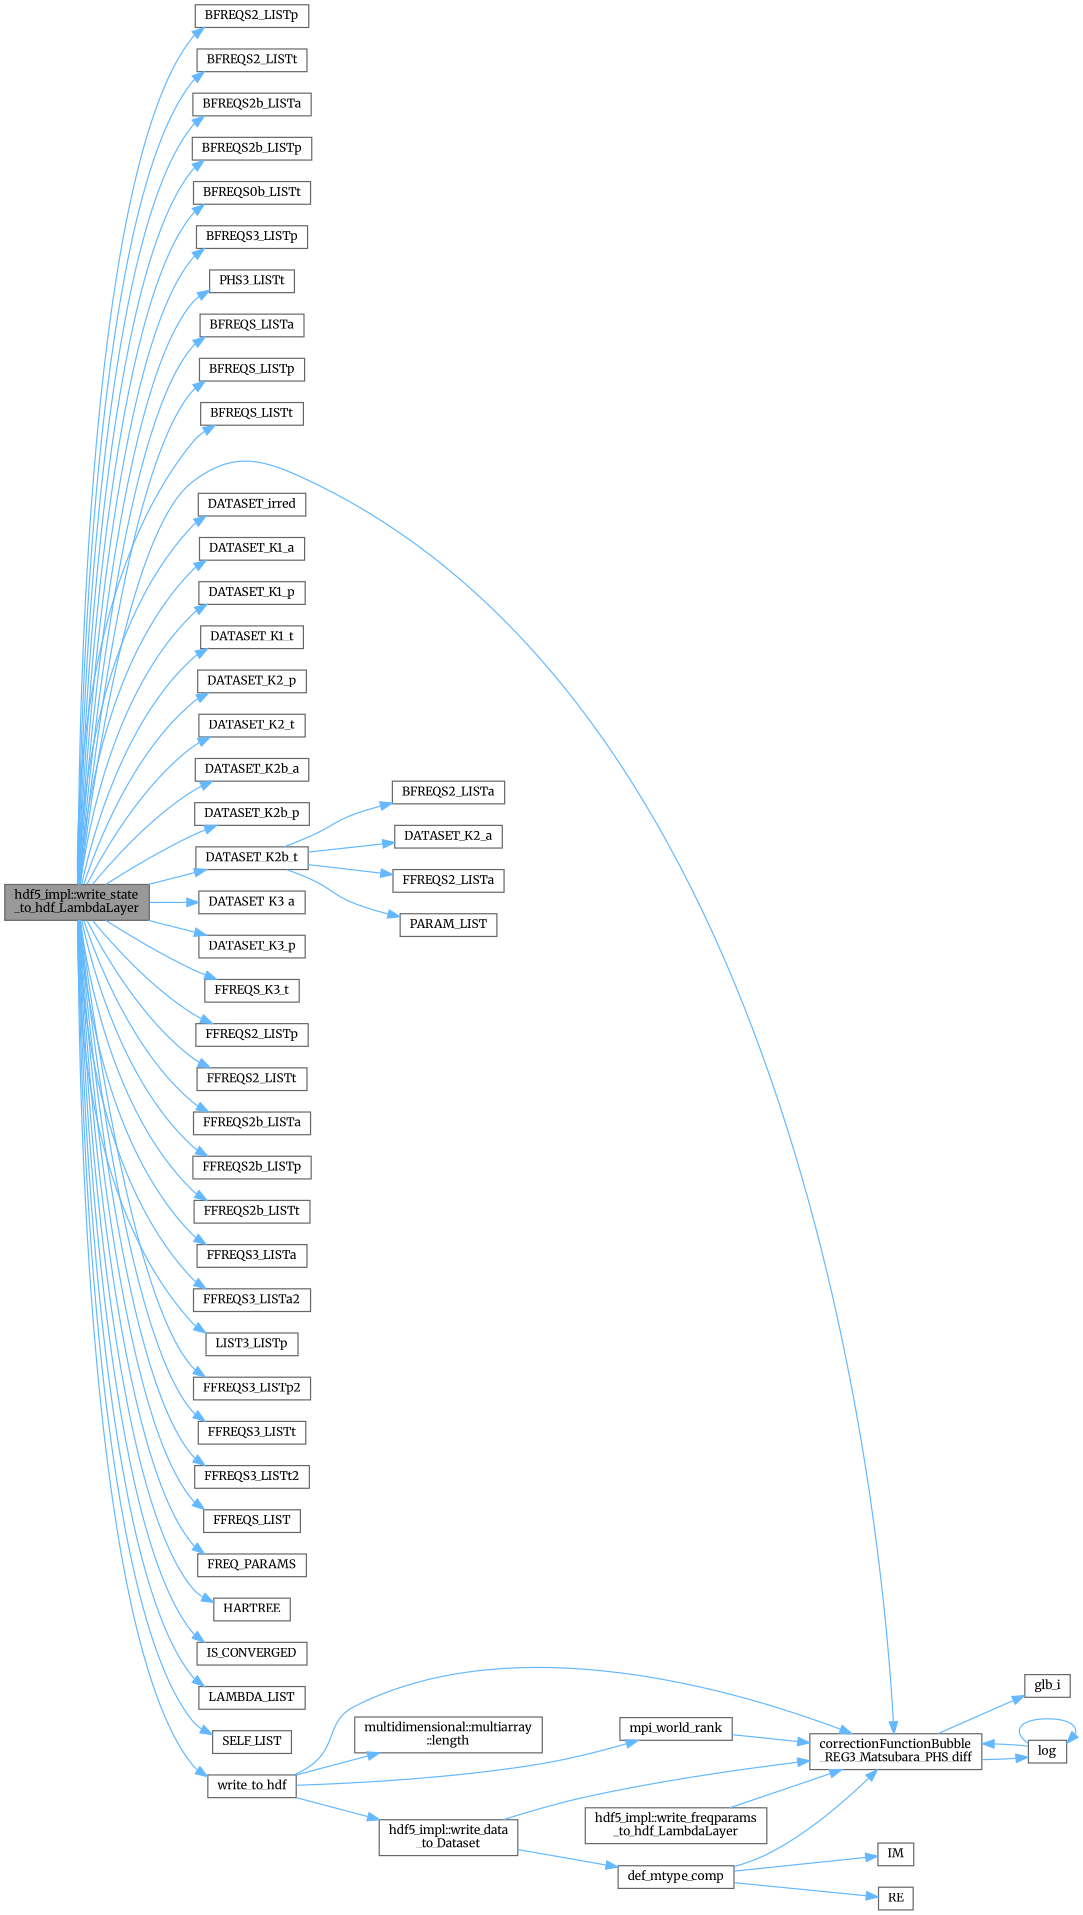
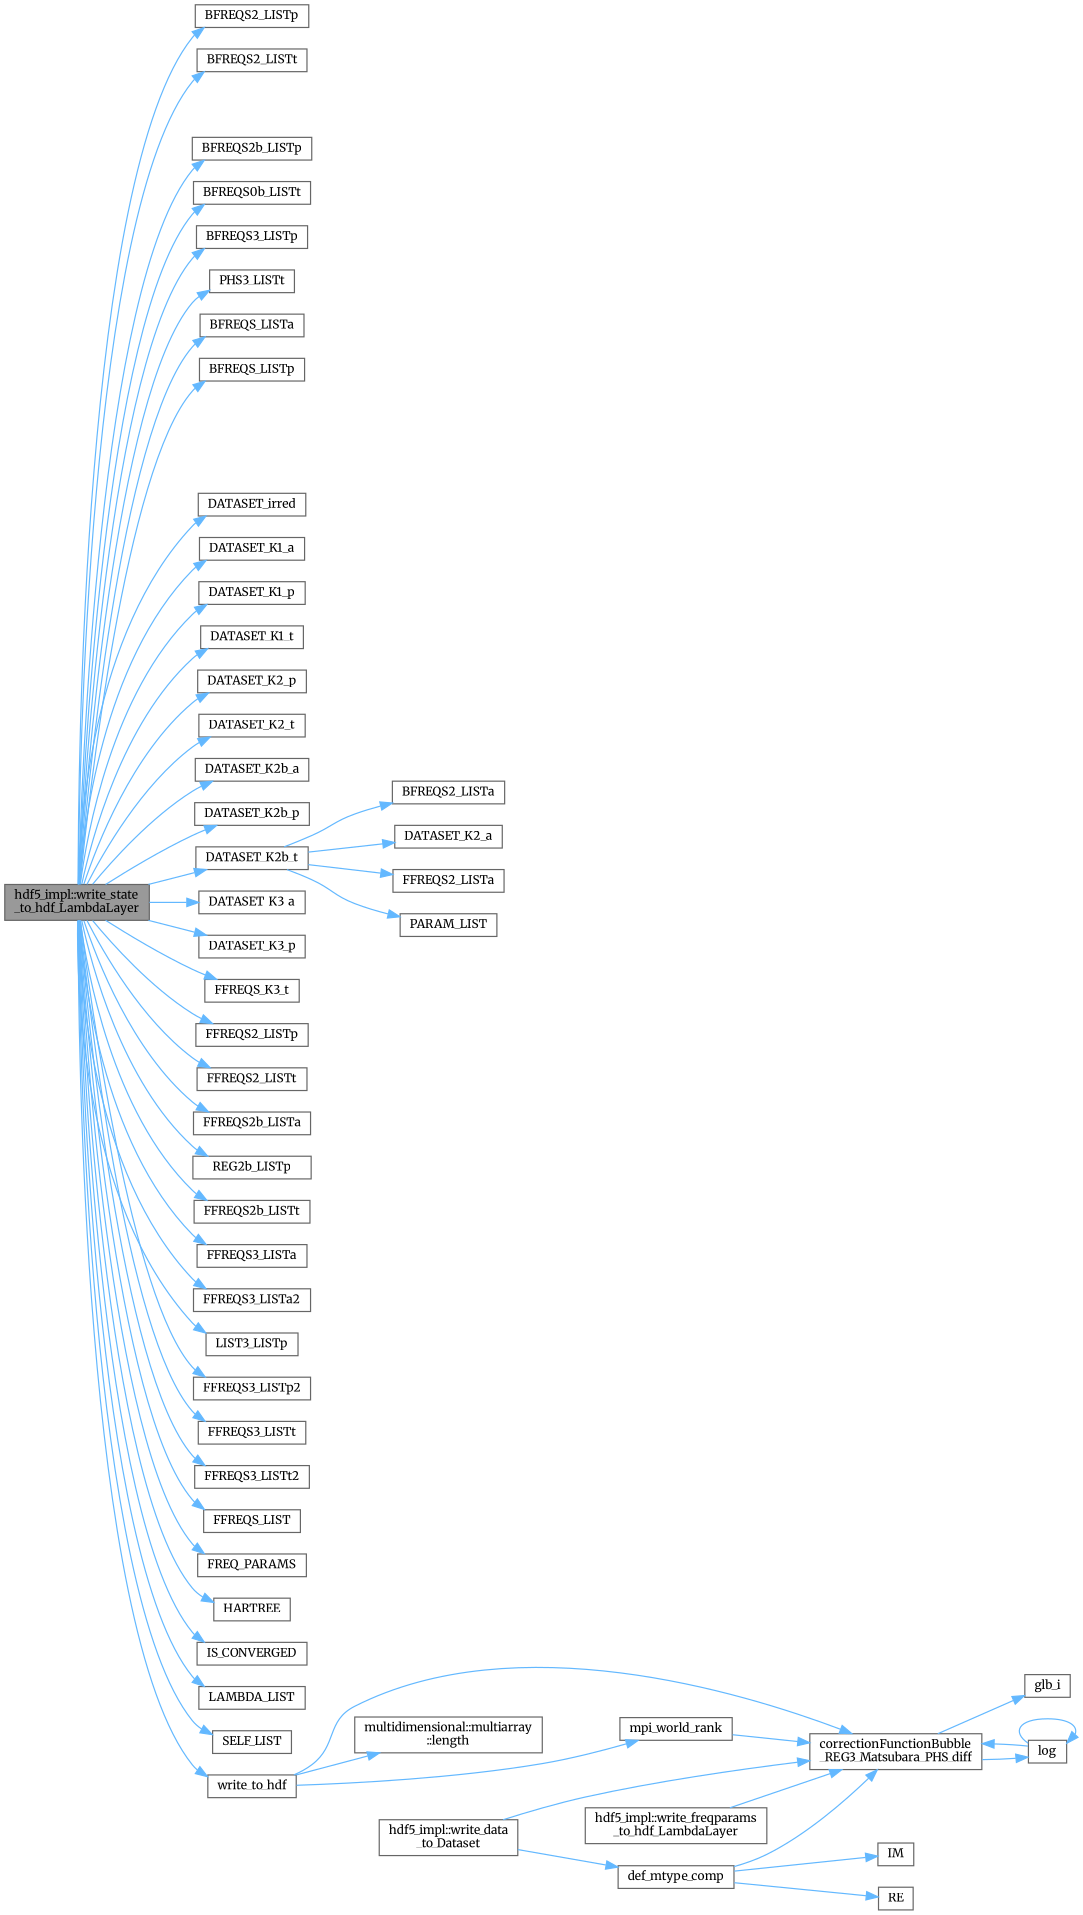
(252, 105) -> none
(252, 414) -> none
(627, 779) -> none
(252, 1168) -> (252, 1168)
(332, 1807) -> none
